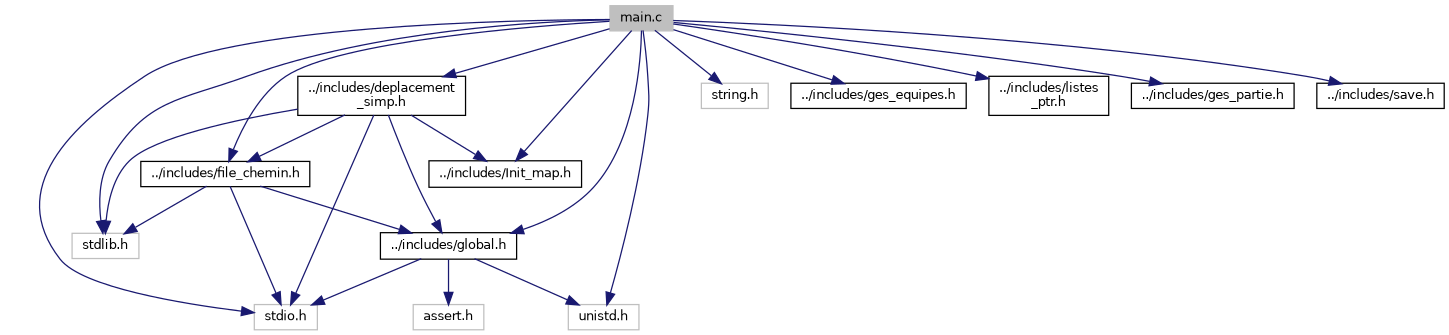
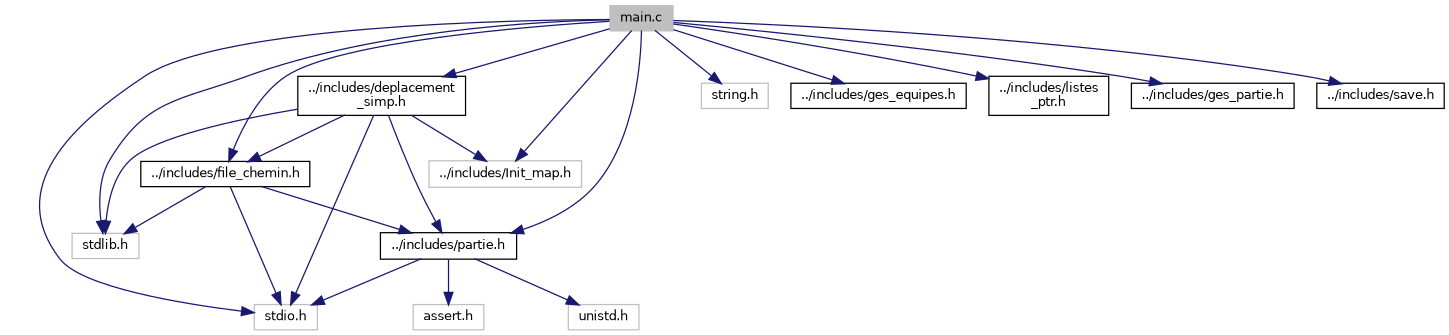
(641, 163) -> none
(505, 174) -> (505, 174)
(449, 246) -> (449, 246)
